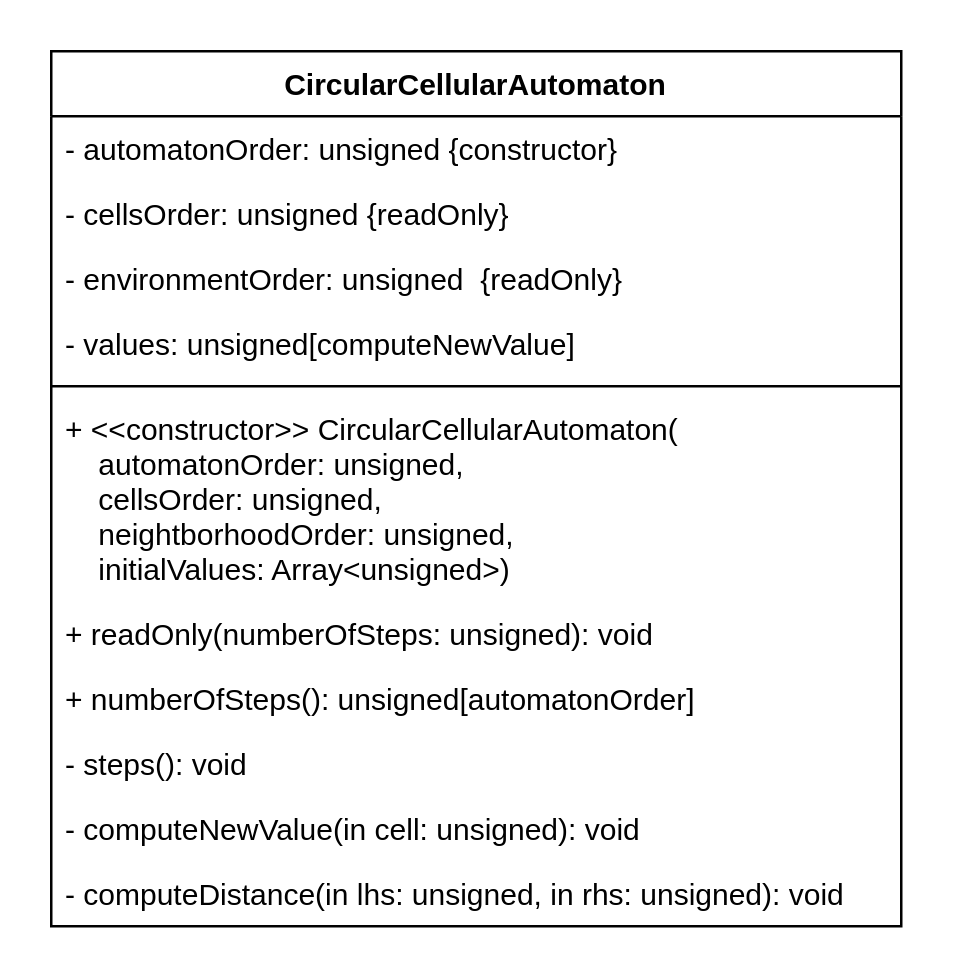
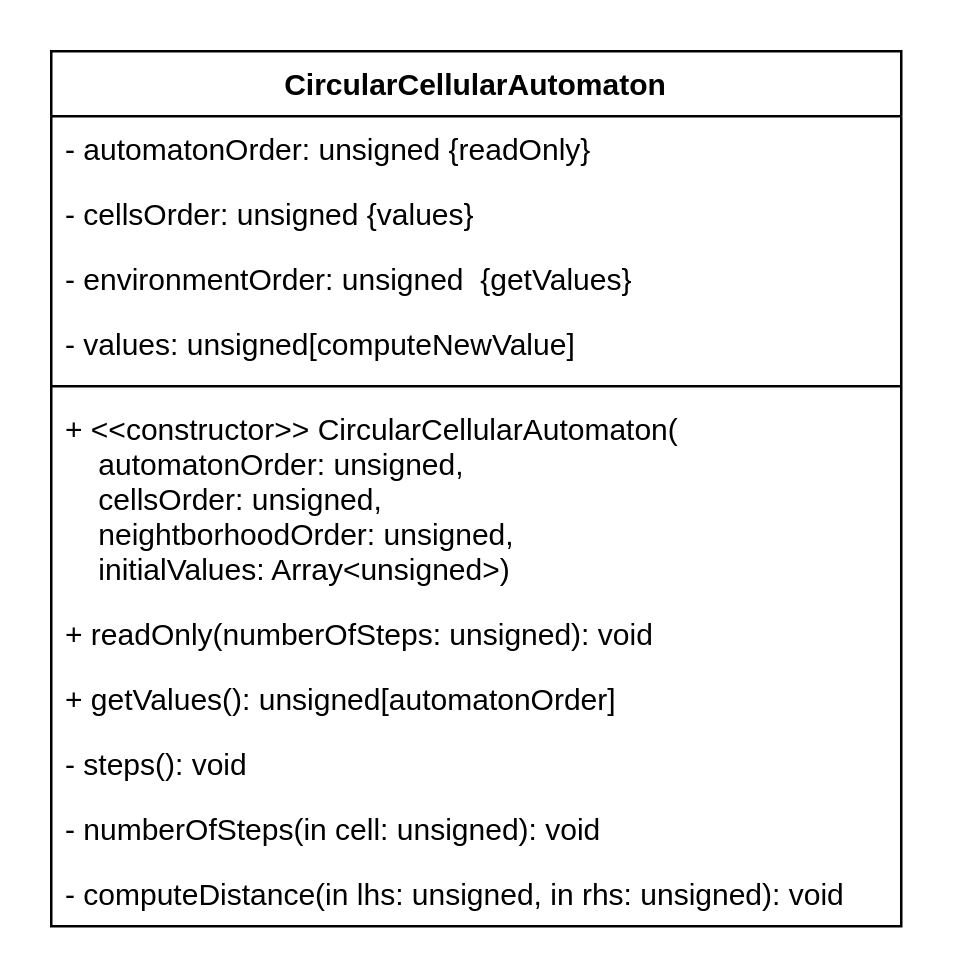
(382, 150) -> (352, 150)
(311, 215) -> (294, 215)
(378, 280) -> (386, 280)
(411, 700) -> (373, 700)
(371, 830) -> (358, 830)
